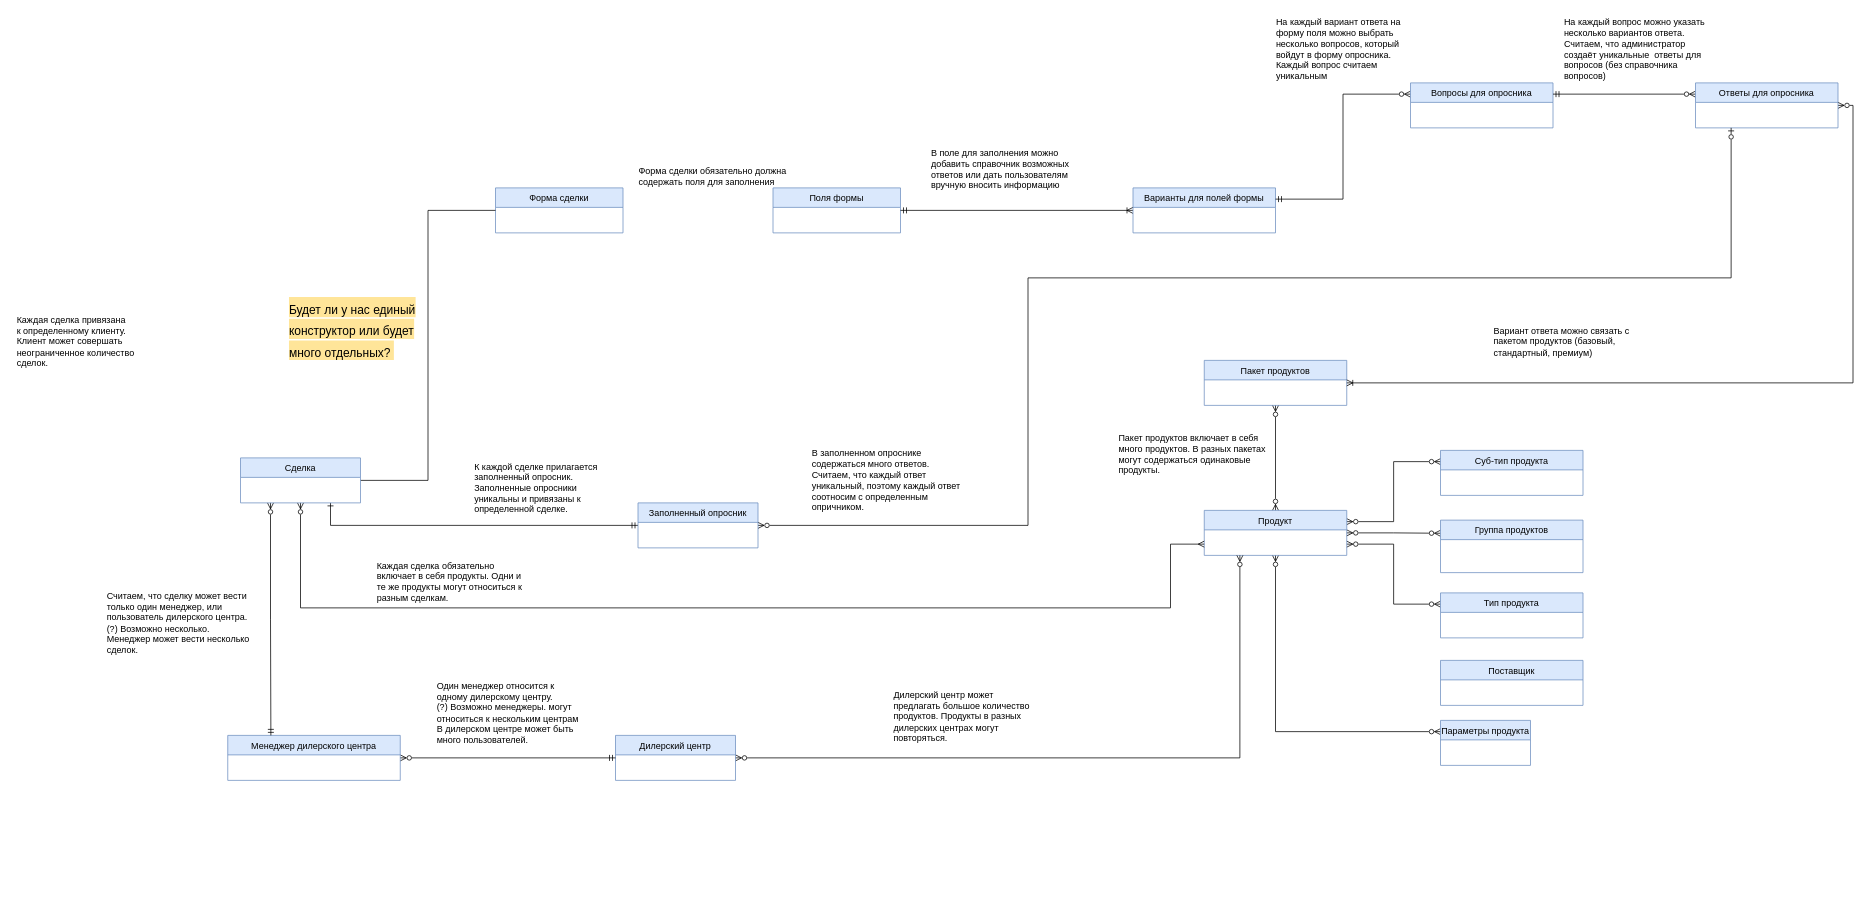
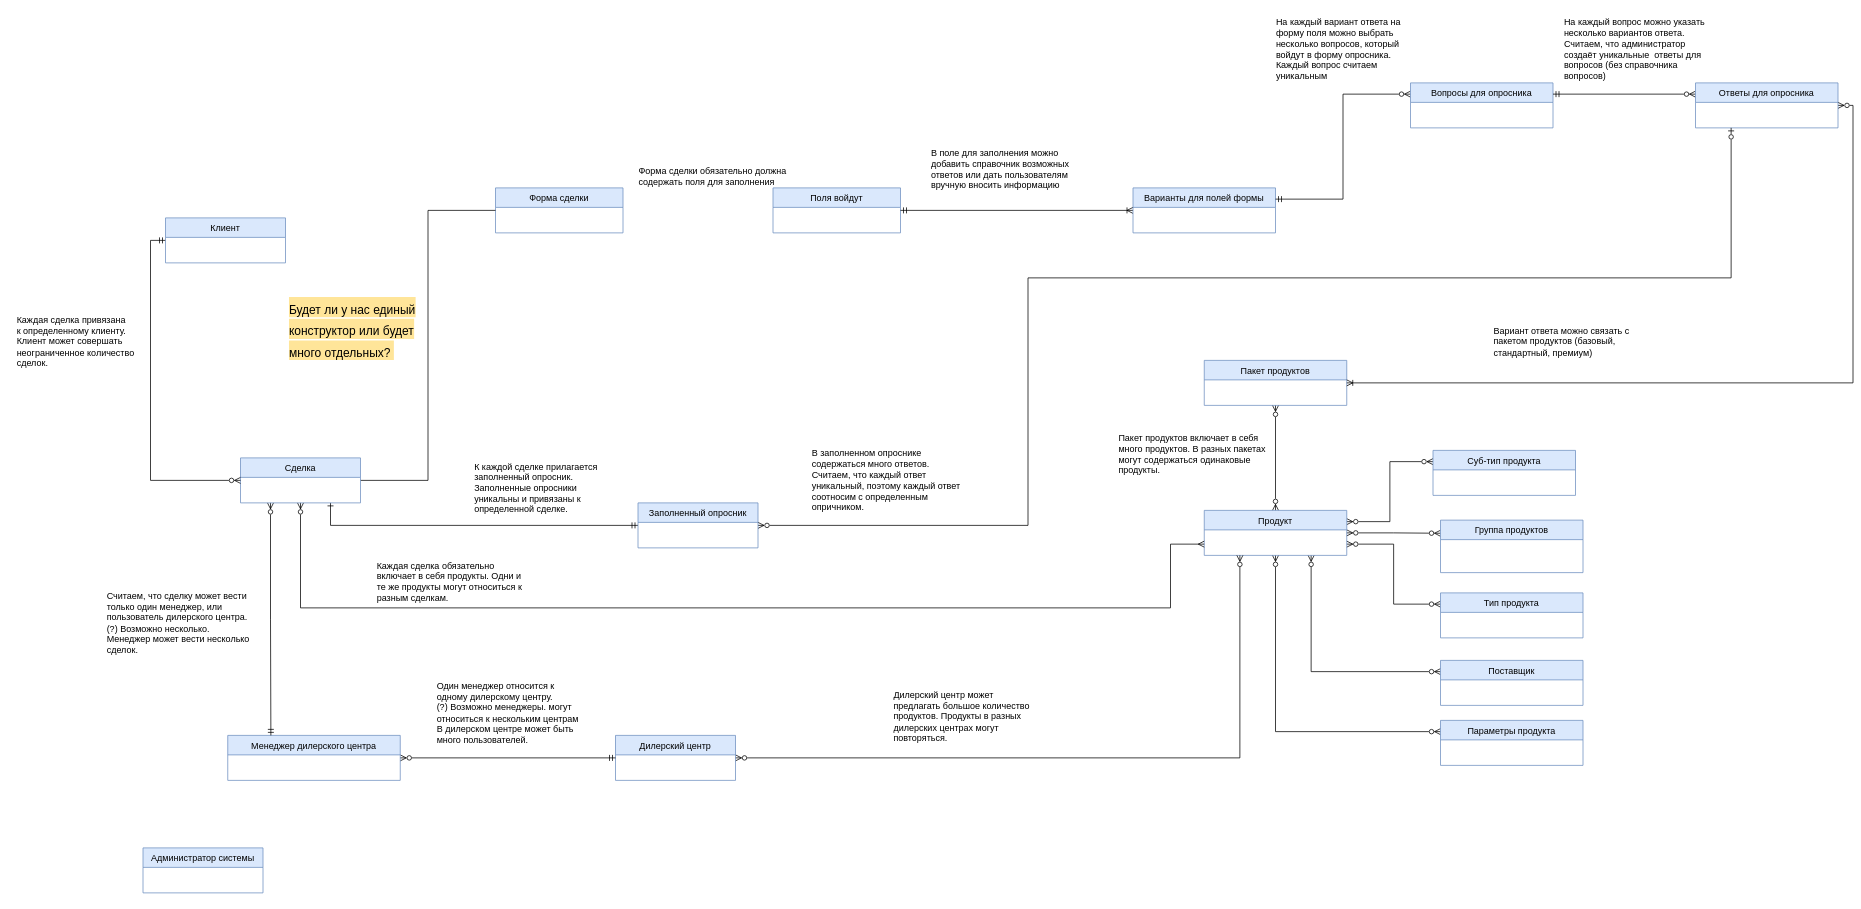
(836, 198) -> (836, 198)
none -> (225, 240)
none -> (150, 392)
(1512, 473) -> (1504, 473)
none -> (1317, 672)
(1485, 743) -> (1512, 743)
none -> (203, 870)
